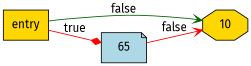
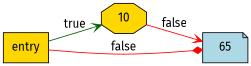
(124, 10) -> (75, 25)
(75, 29) -> (124, 47)
(171, 37) -> (170, 32)
